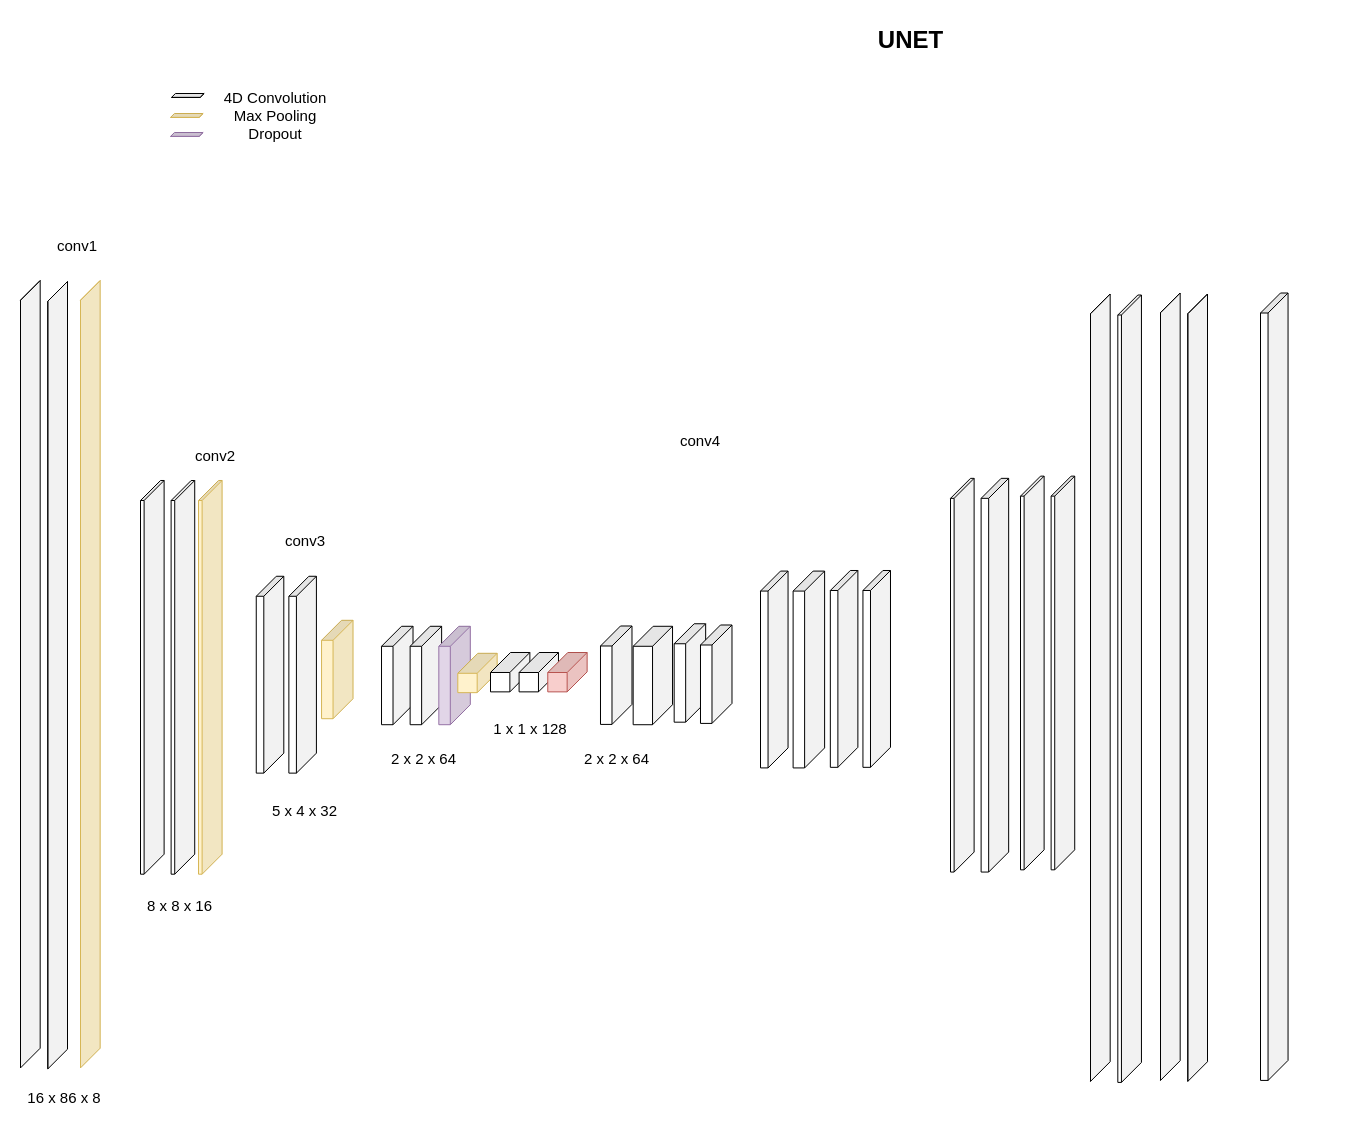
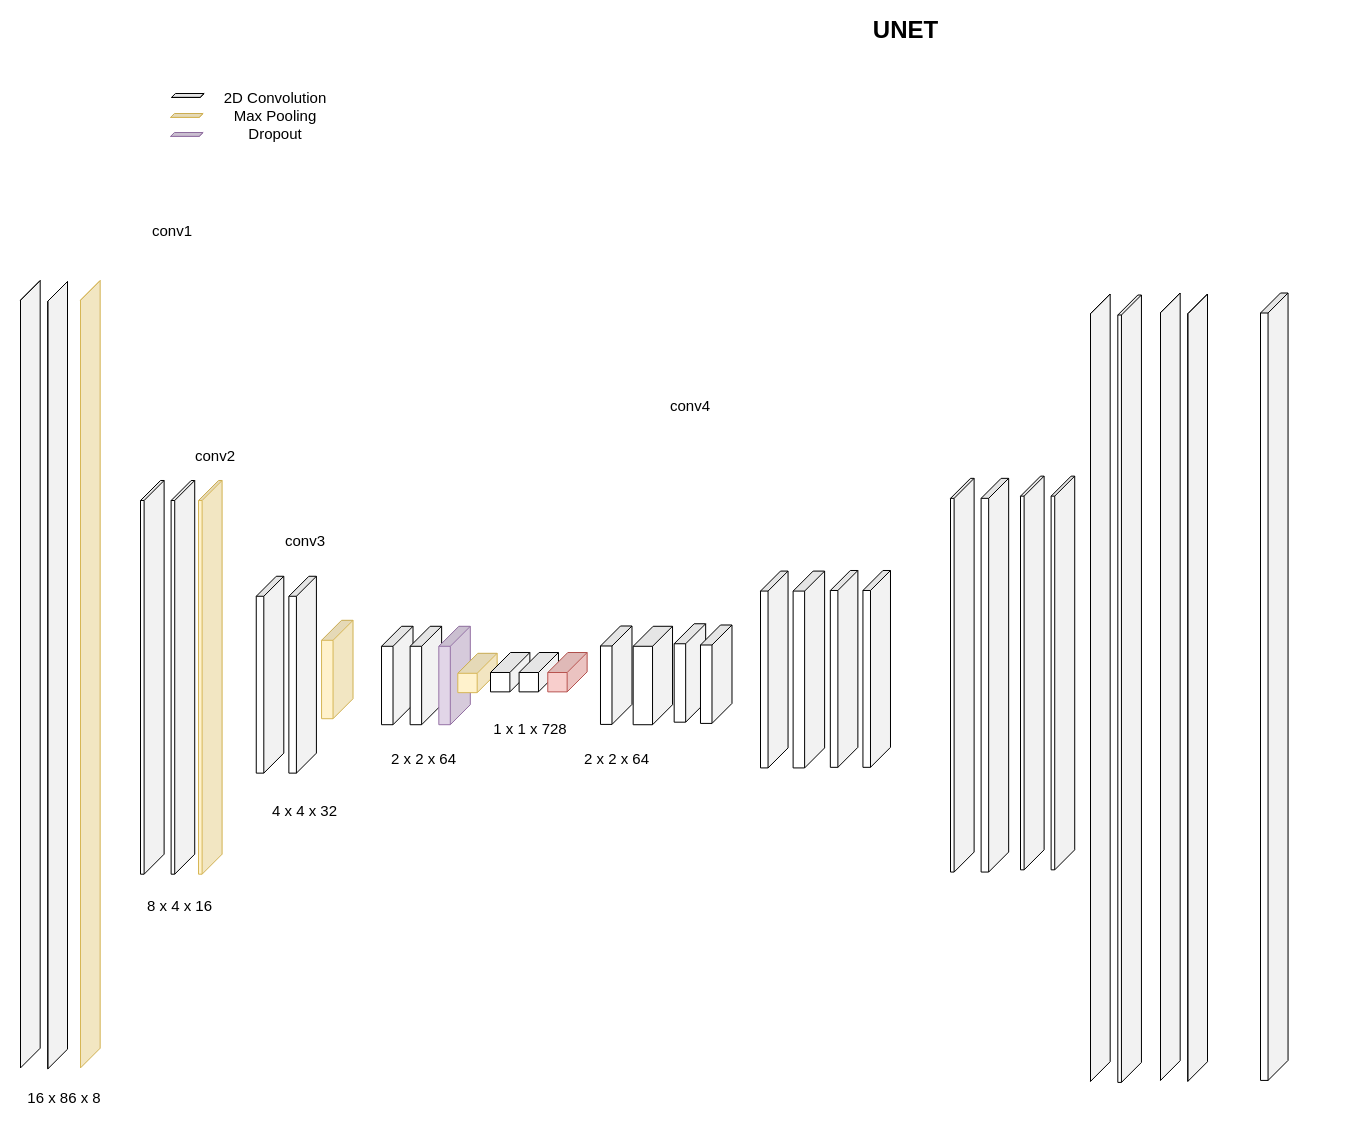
(910, 41) -> (905, 31)
(276, 116) -> (276, 116)
(78, 246) -> (173, 231)
(701, 441) -> (691, 406)
(531, 729) -> (531, 729)
(305, 811) -> (305, 811)
(180, 906) -> (180, 906)
